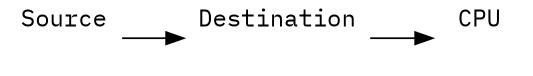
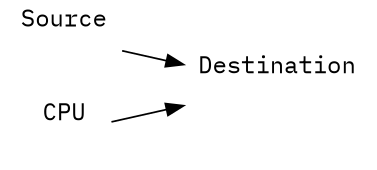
(392, 38) -> (139, 116)
